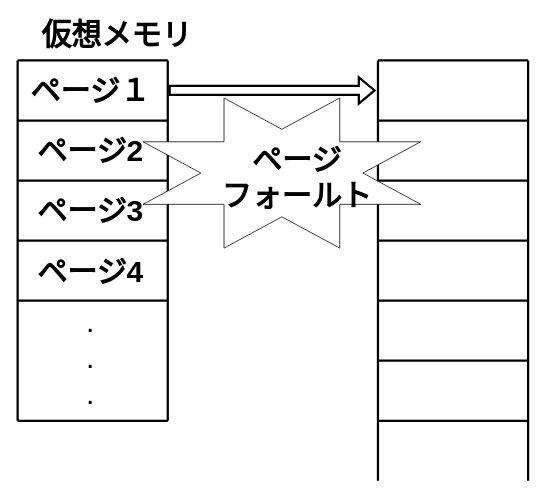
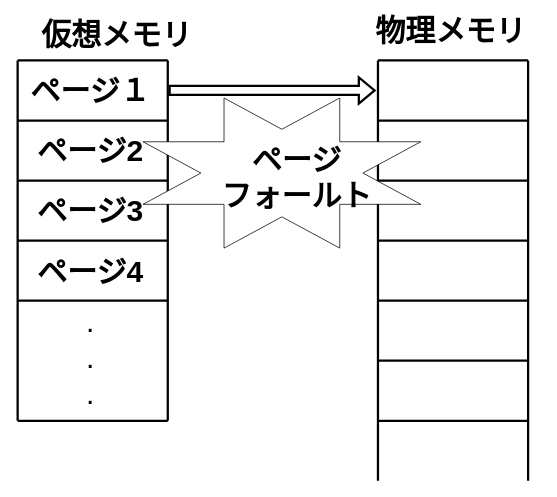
none -> (450, 30)
